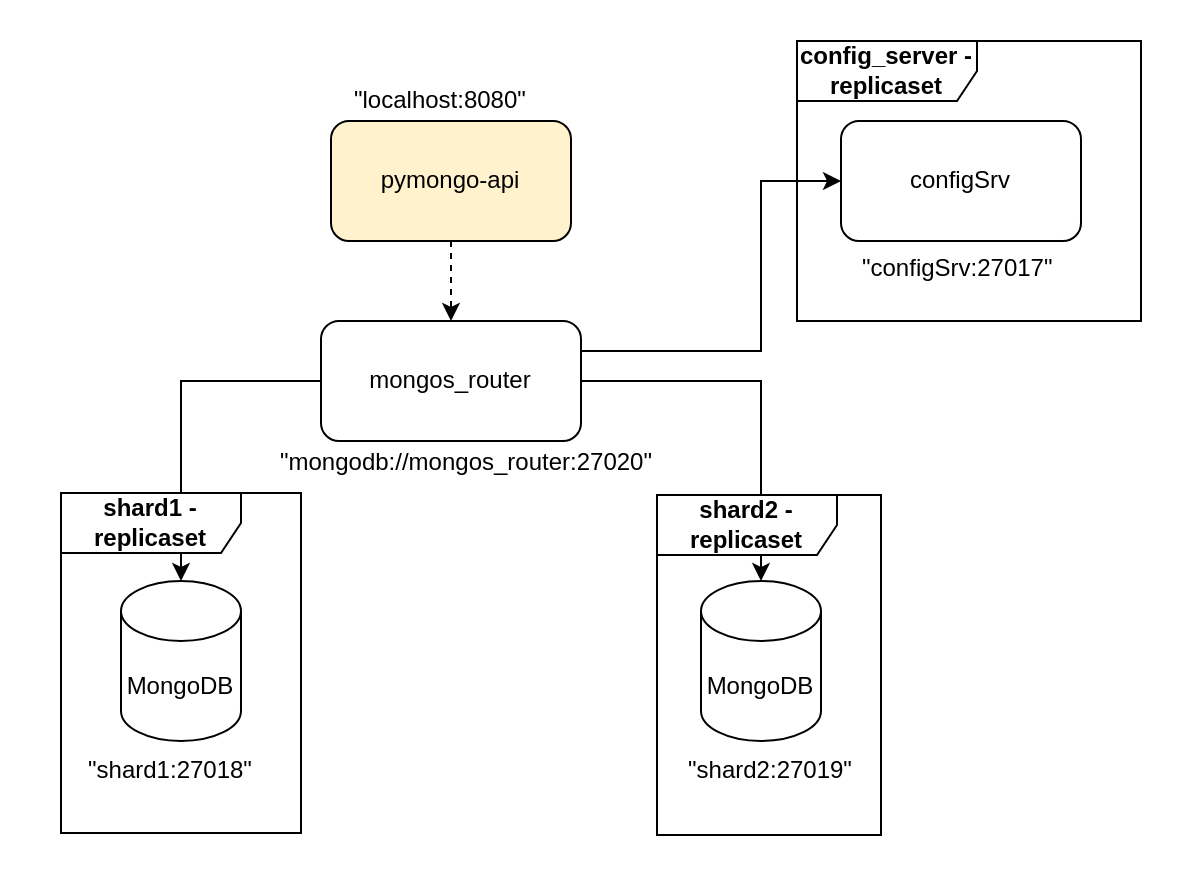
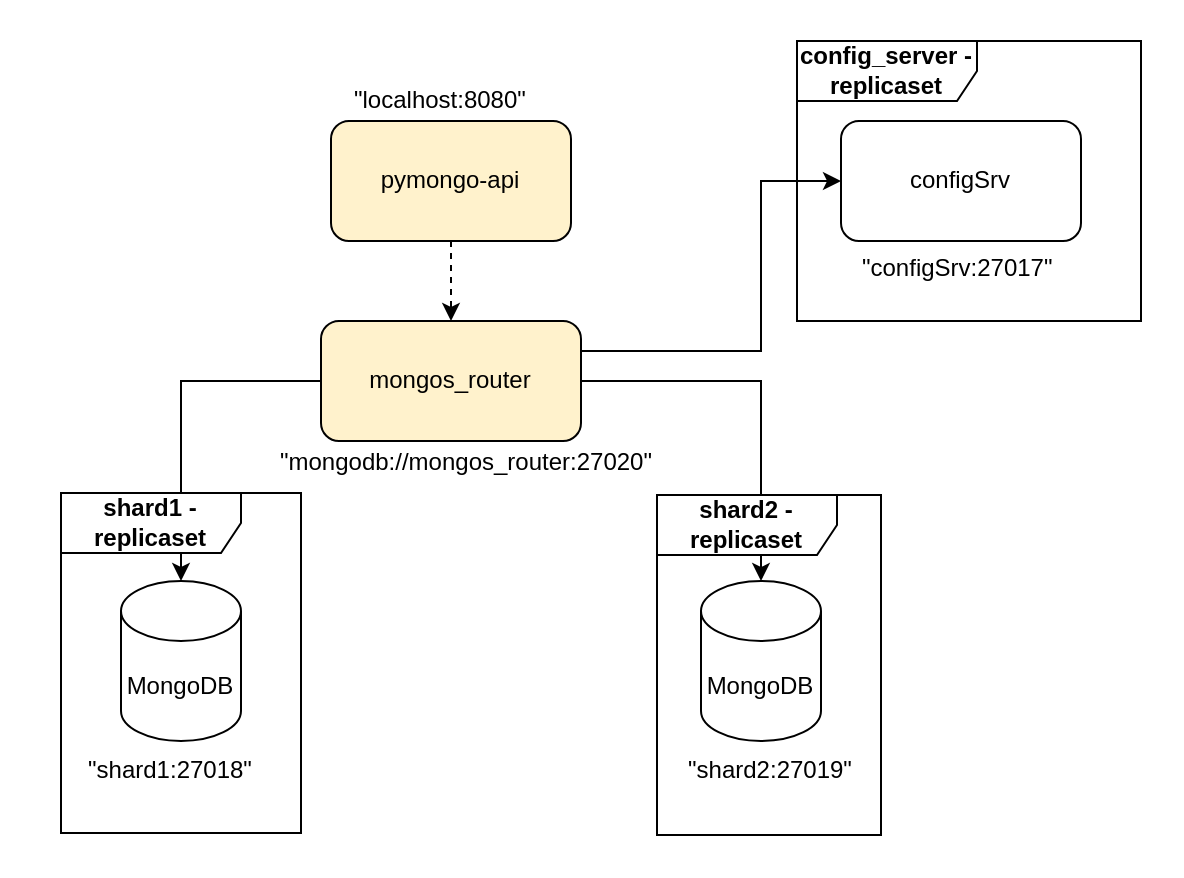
(451, 381) -> (451, 381)
